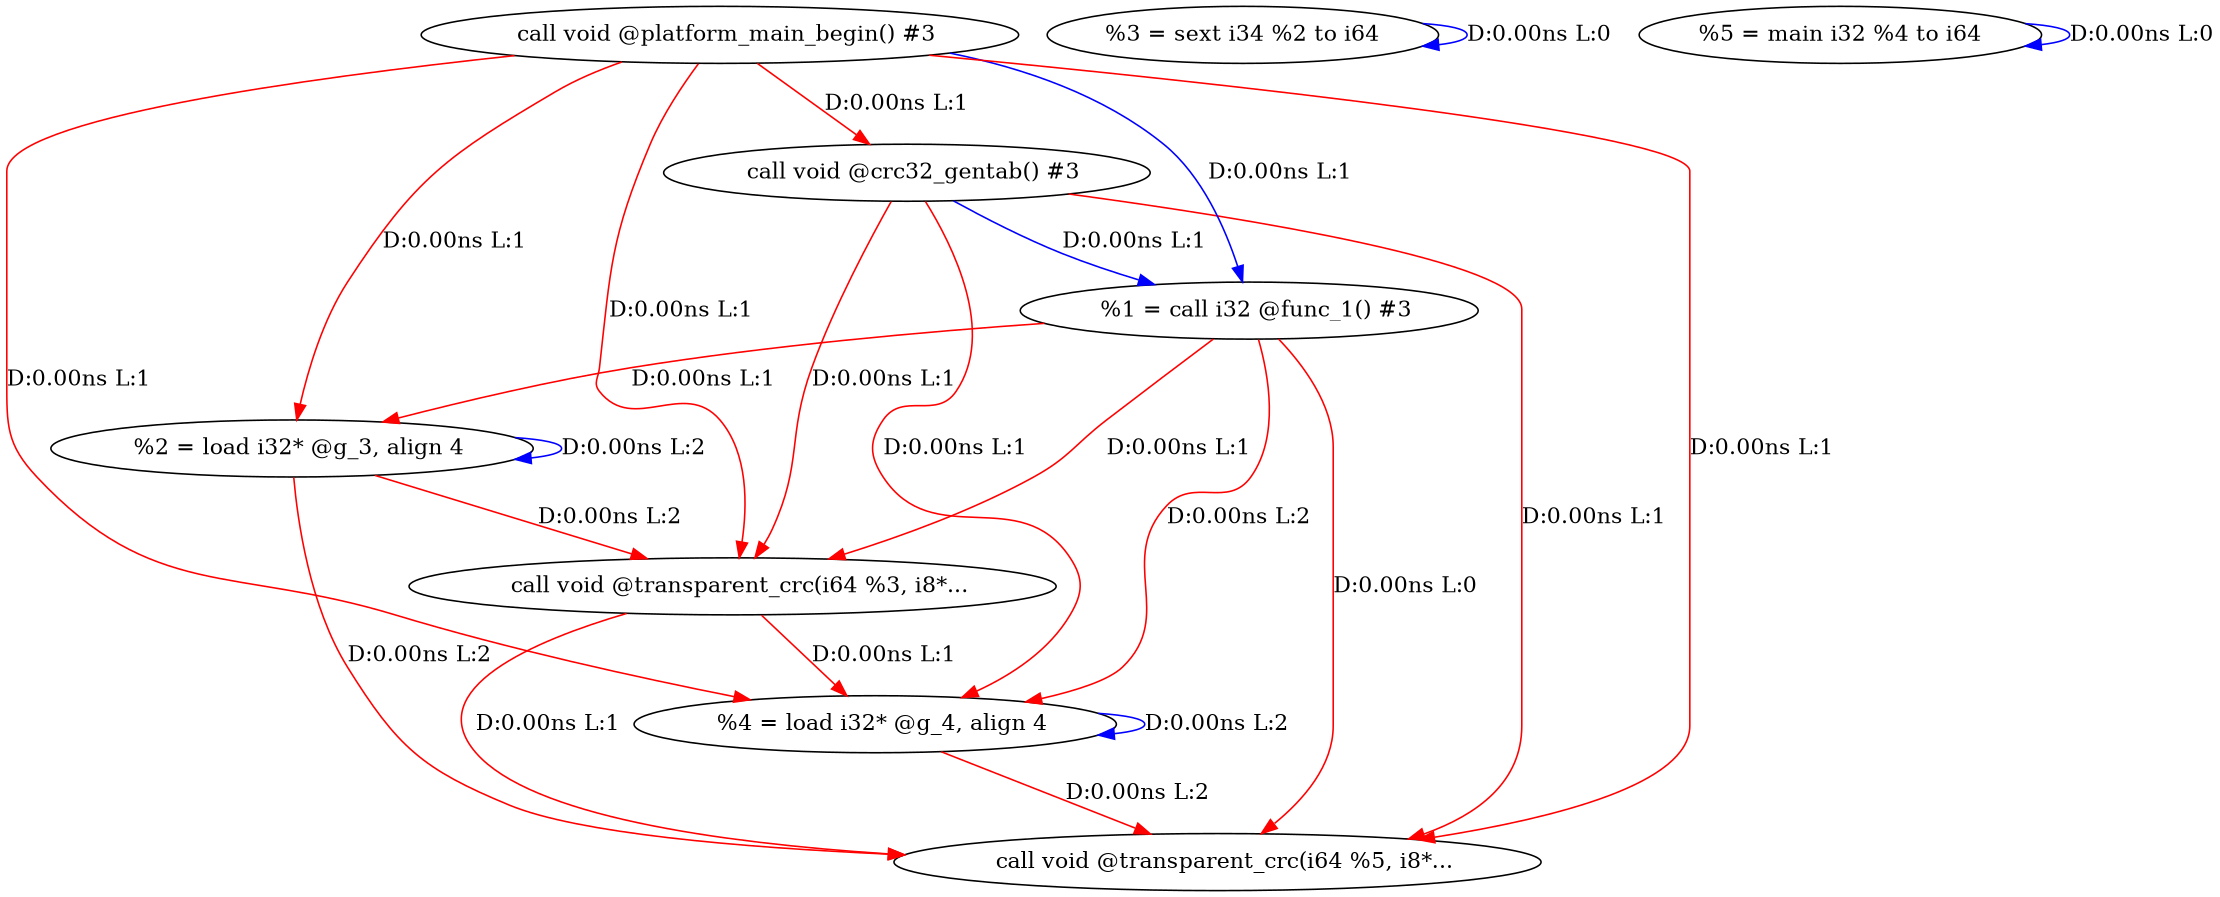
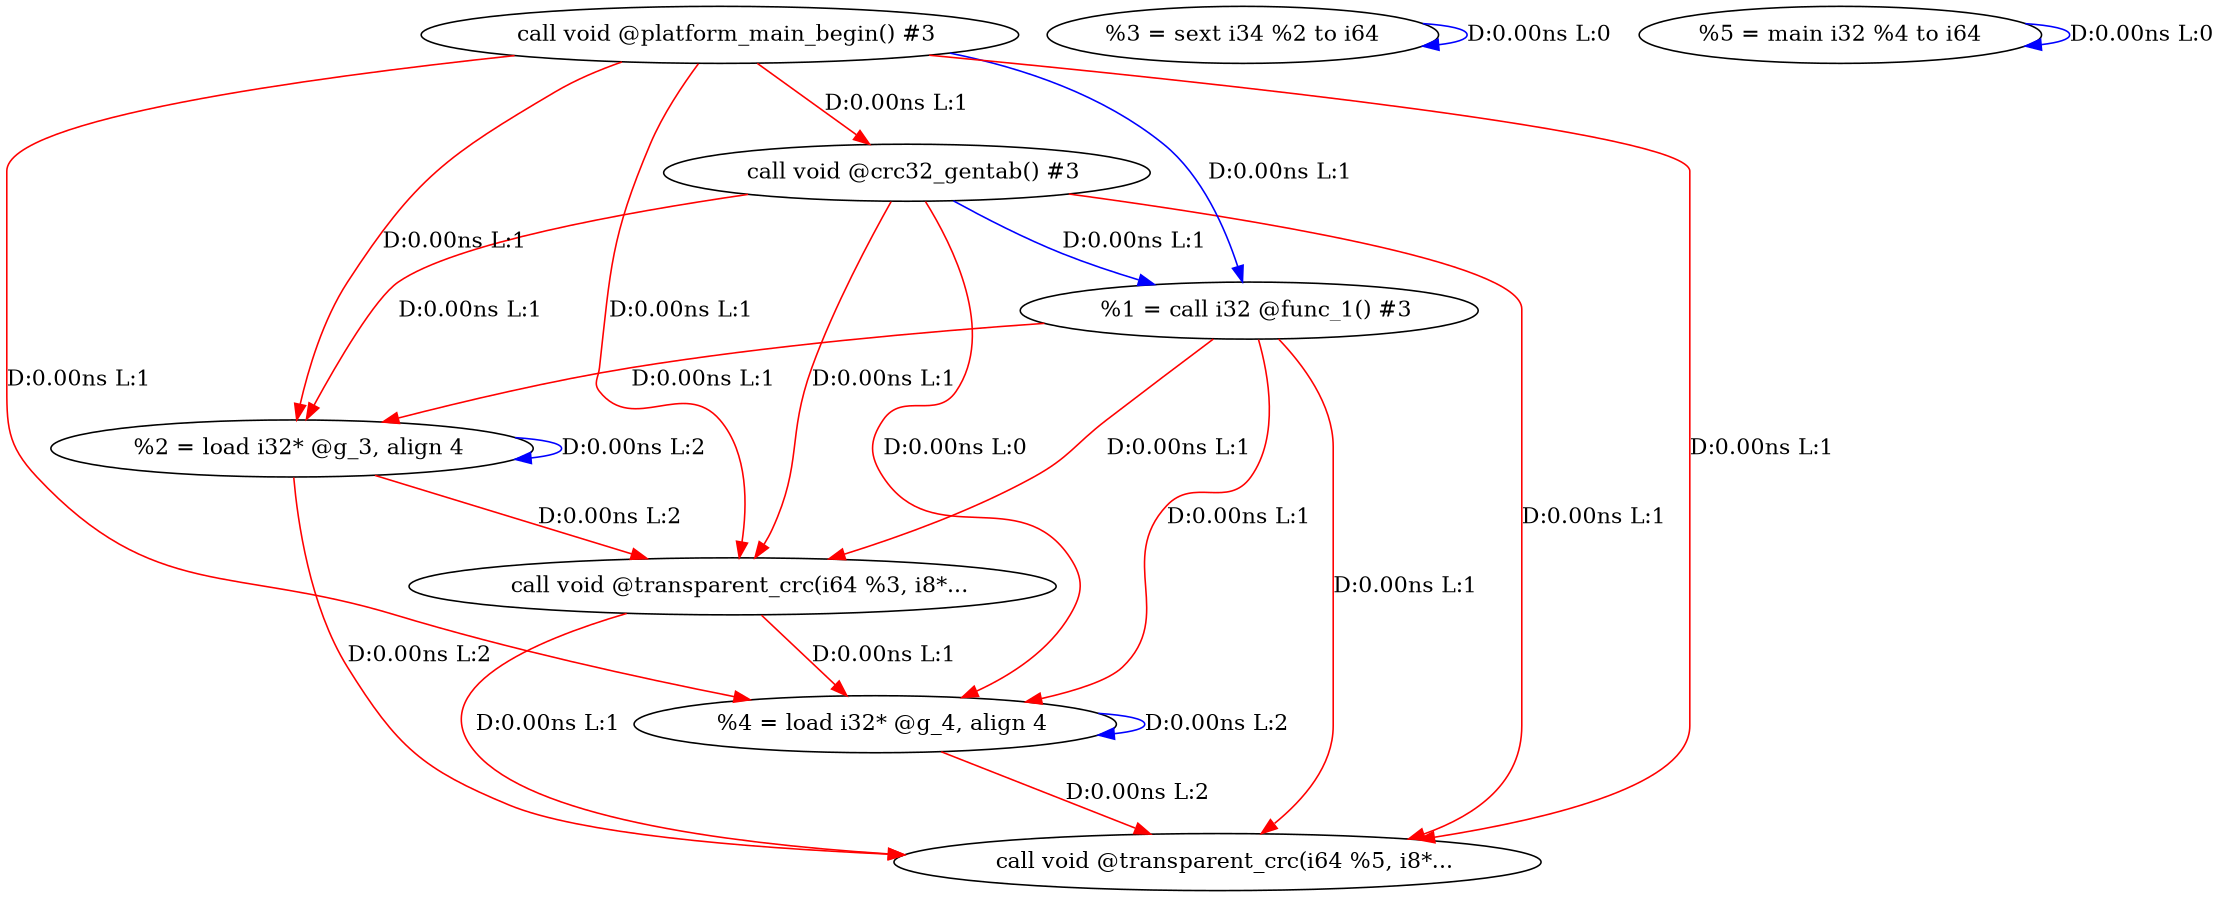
none -> (497, 243)
(955, 448) -> (955, 448)
(1239, 517) -> (1239, 517)
(1405, 586) -> (1405, 586)
